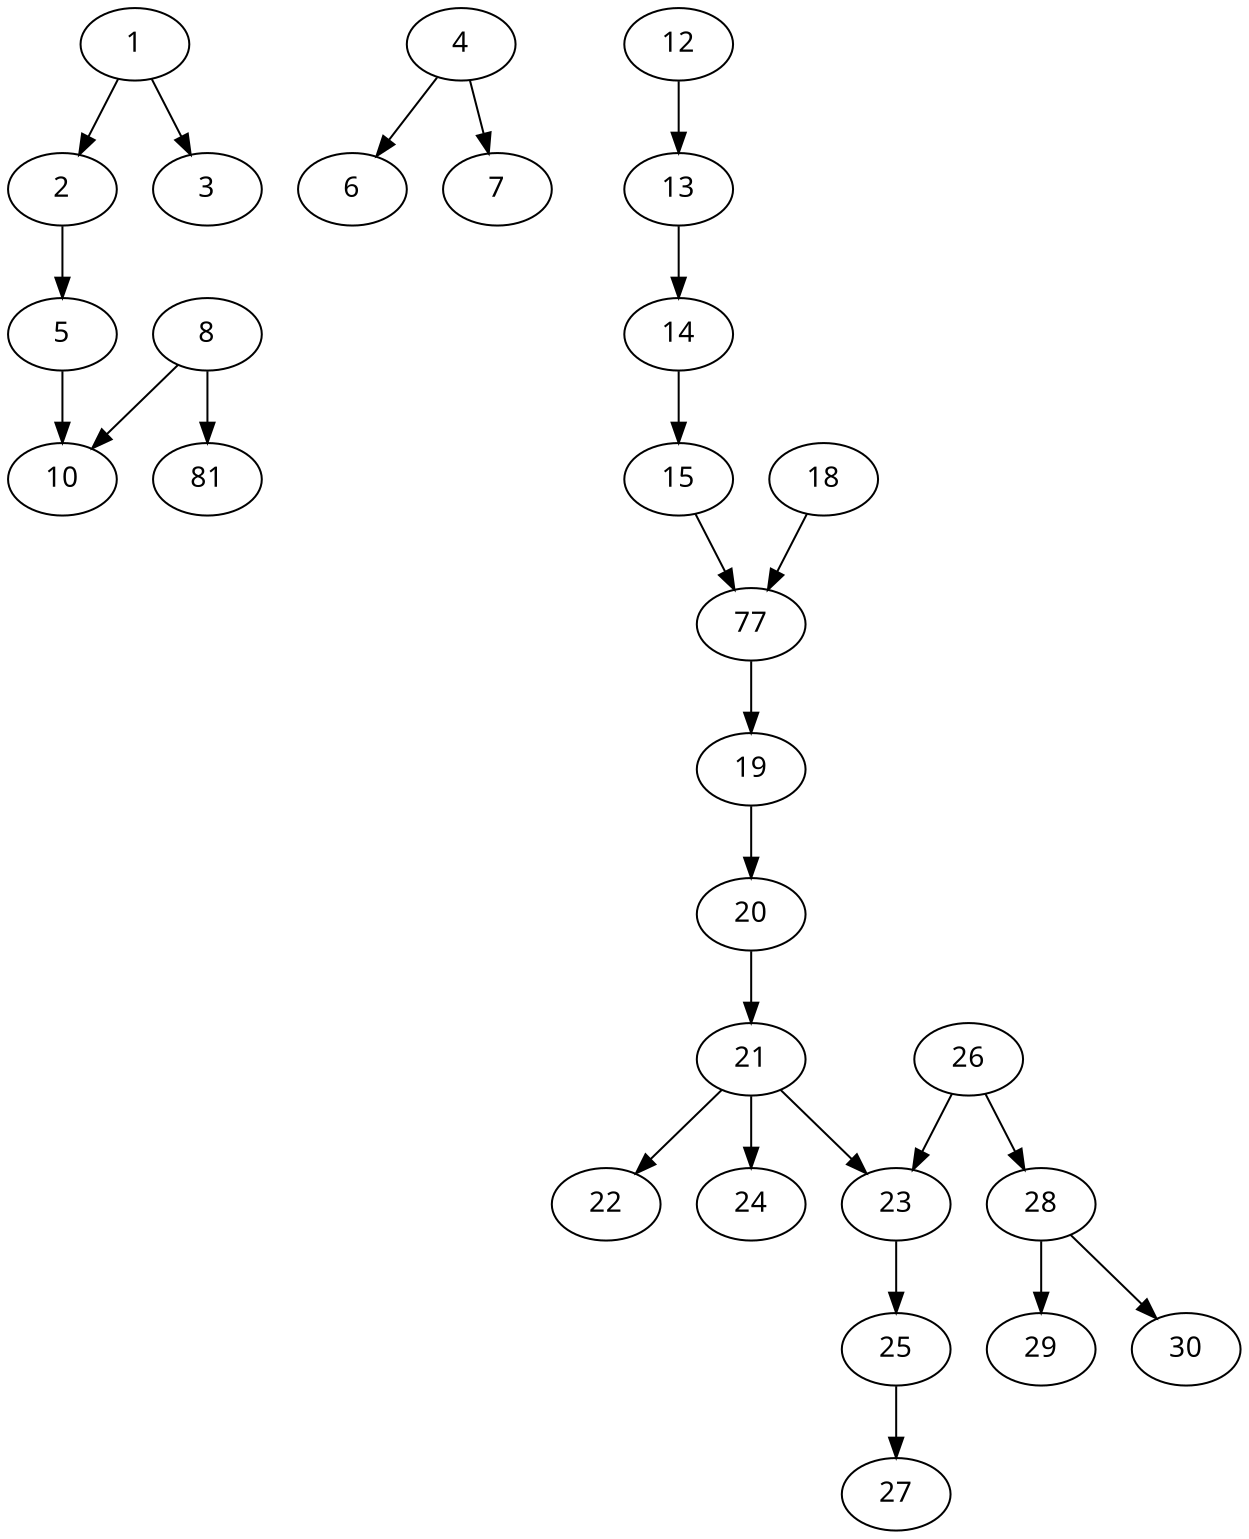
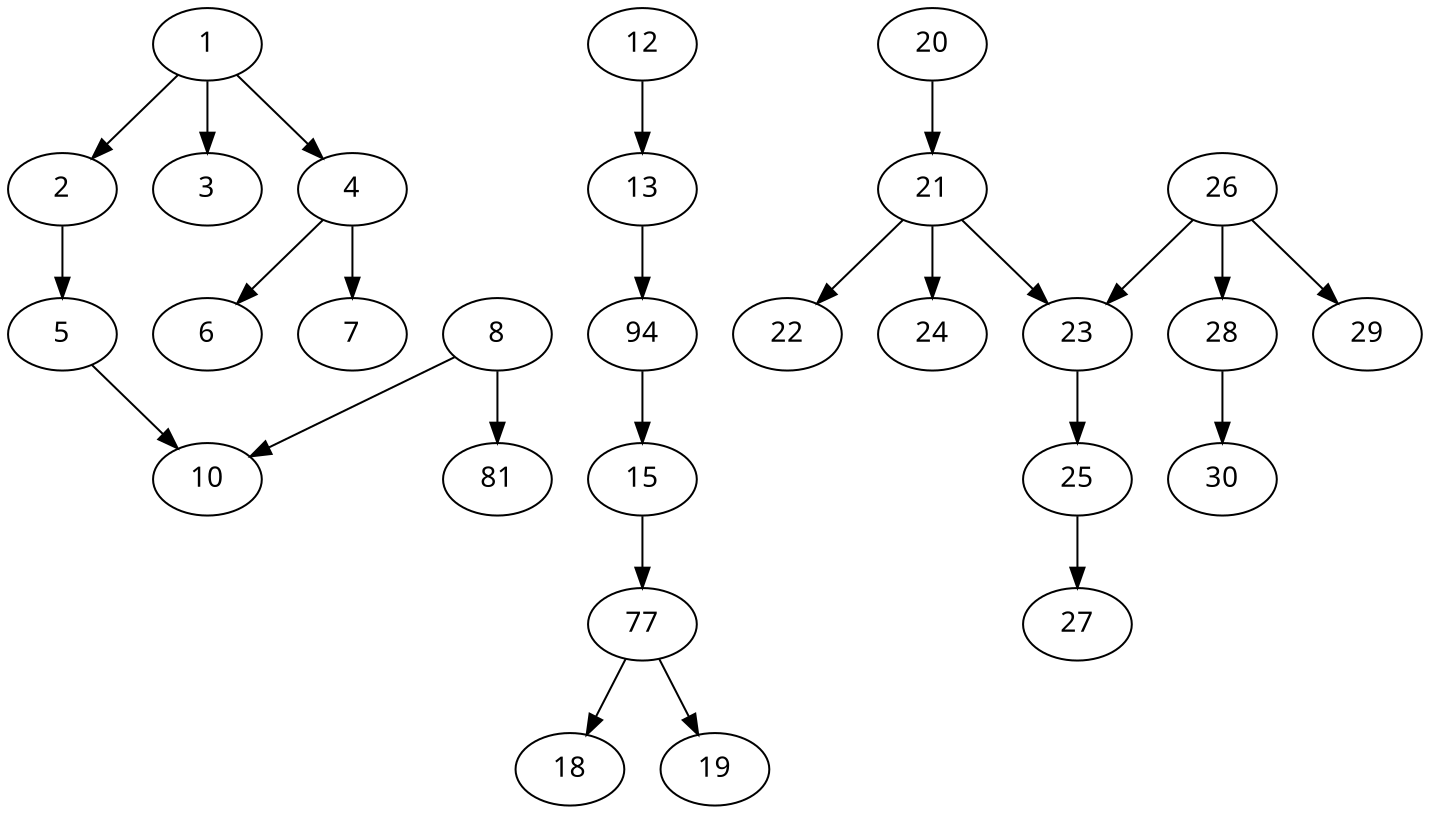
none -> (272, 110)
(679, 334) -> (642, 334)
(792, 543) -> (611, 688)
(751, 832) -> none
(1041, 1267) -> (1287, 255)
